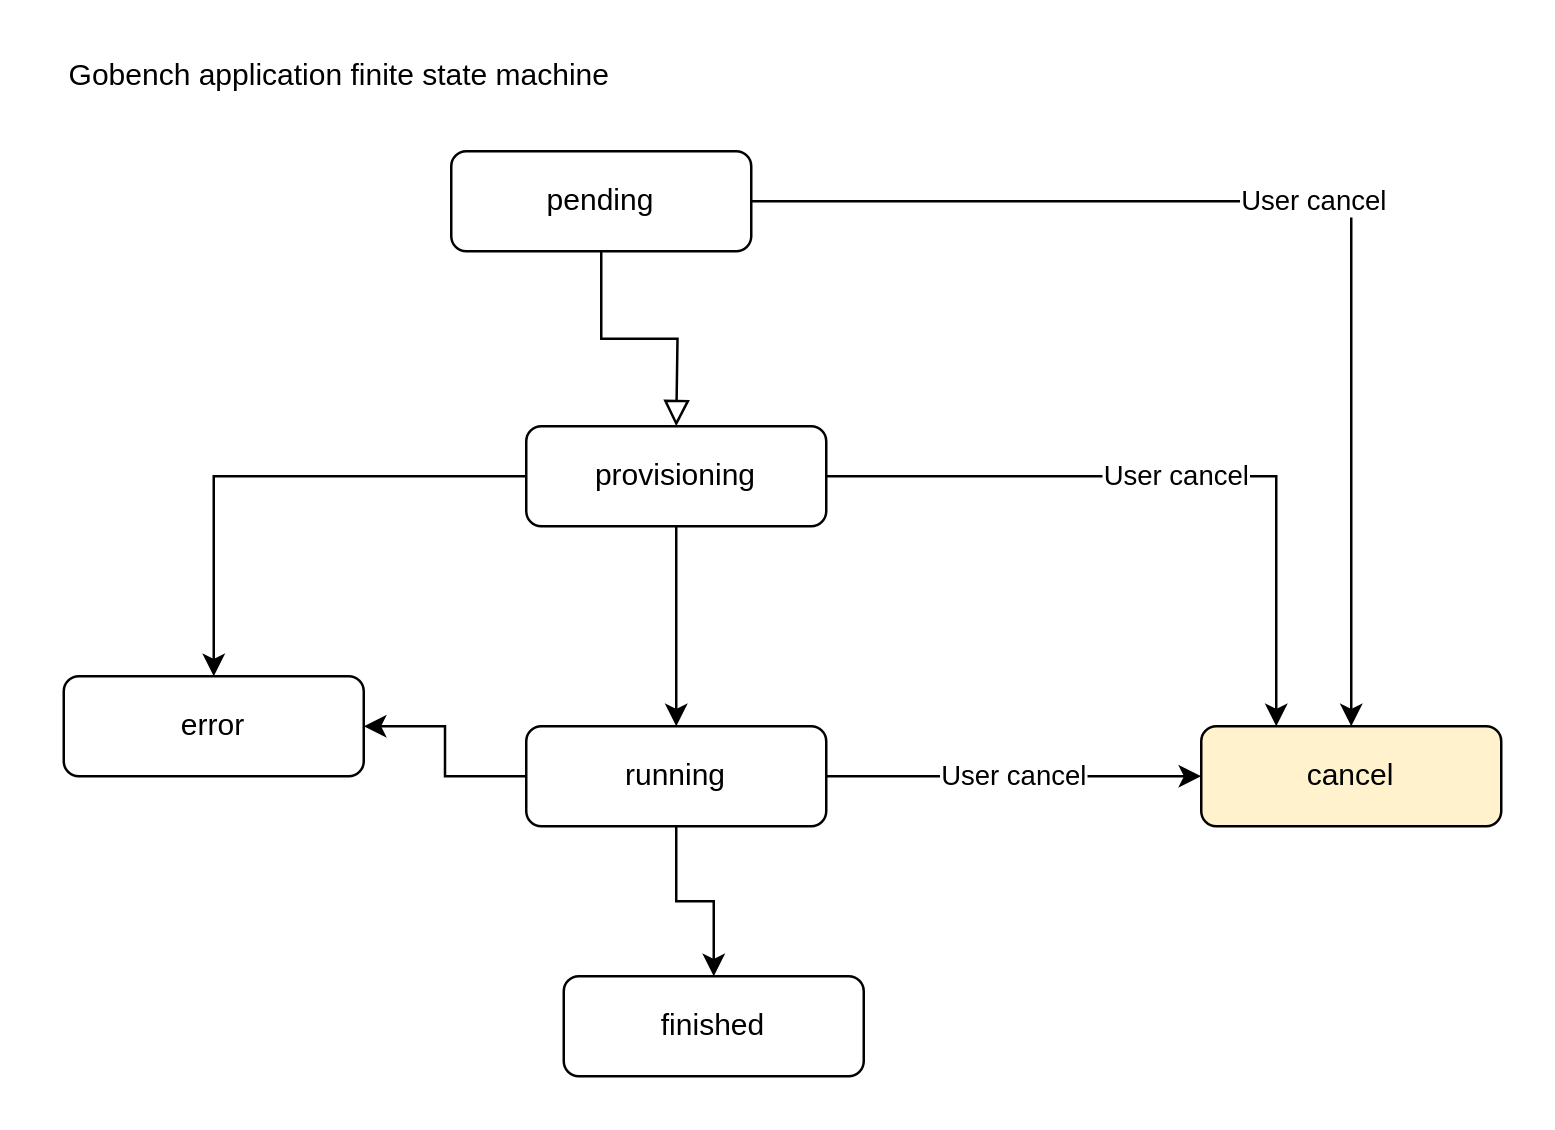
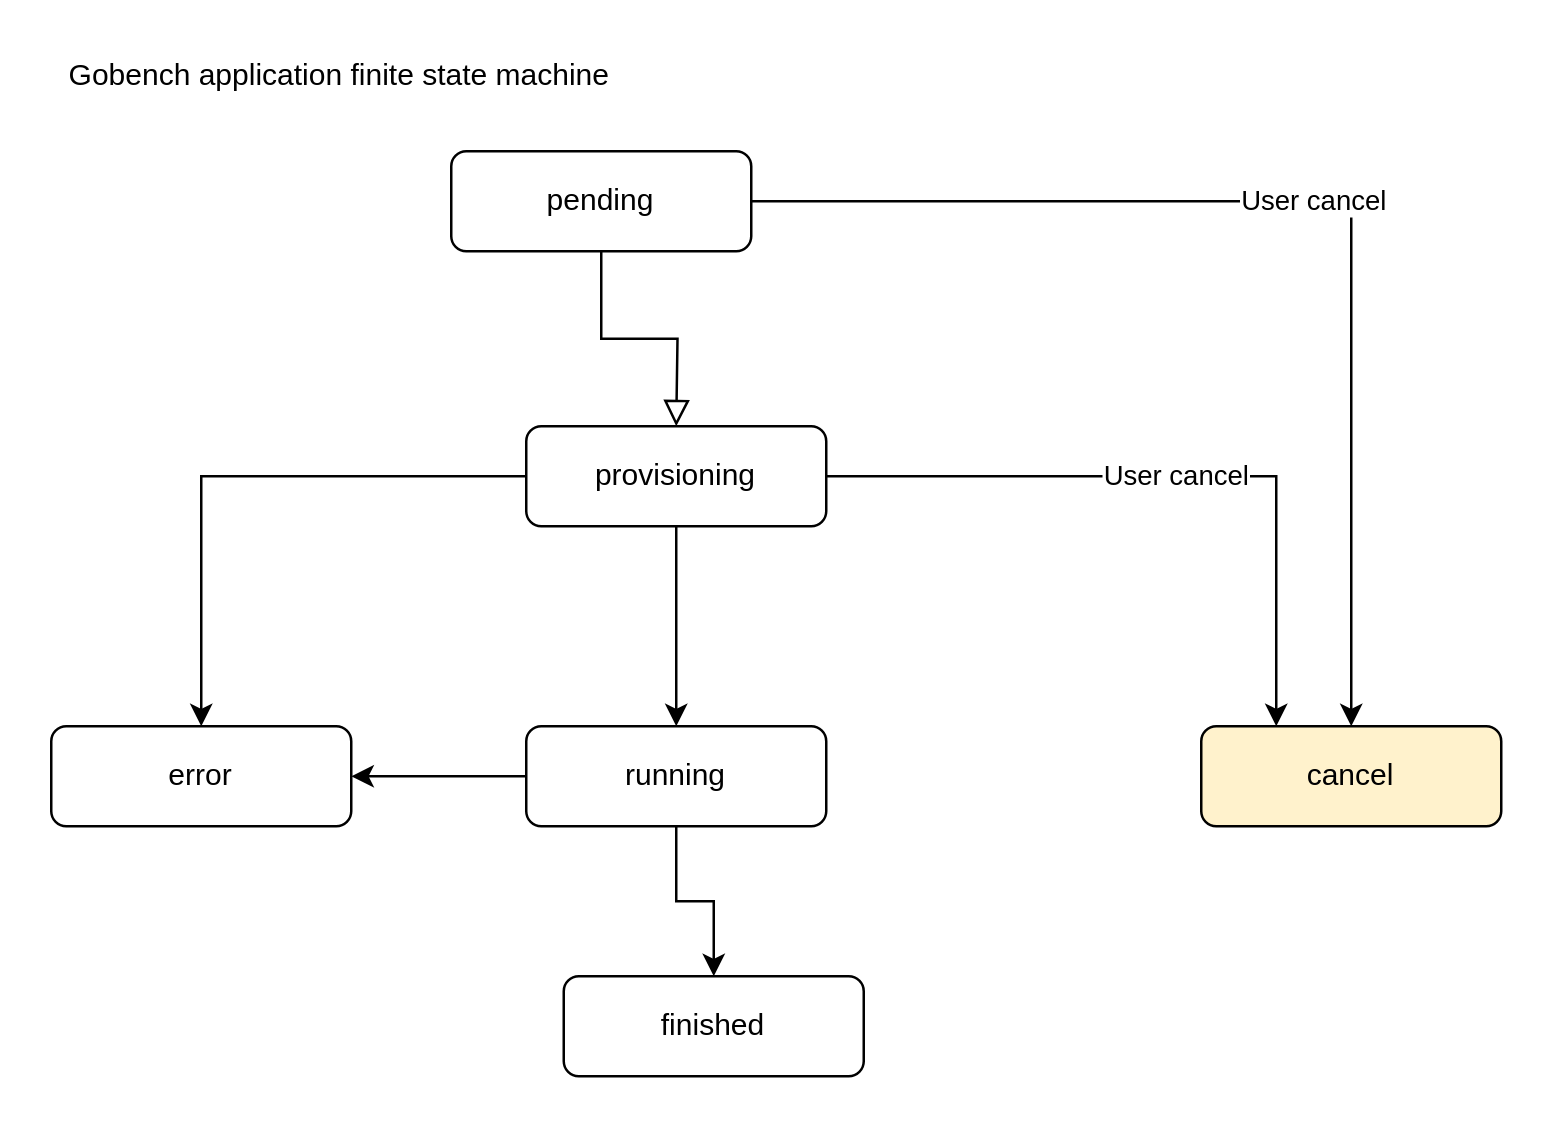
(214, 726) -> (201, 776)
(911, 776) -> none
